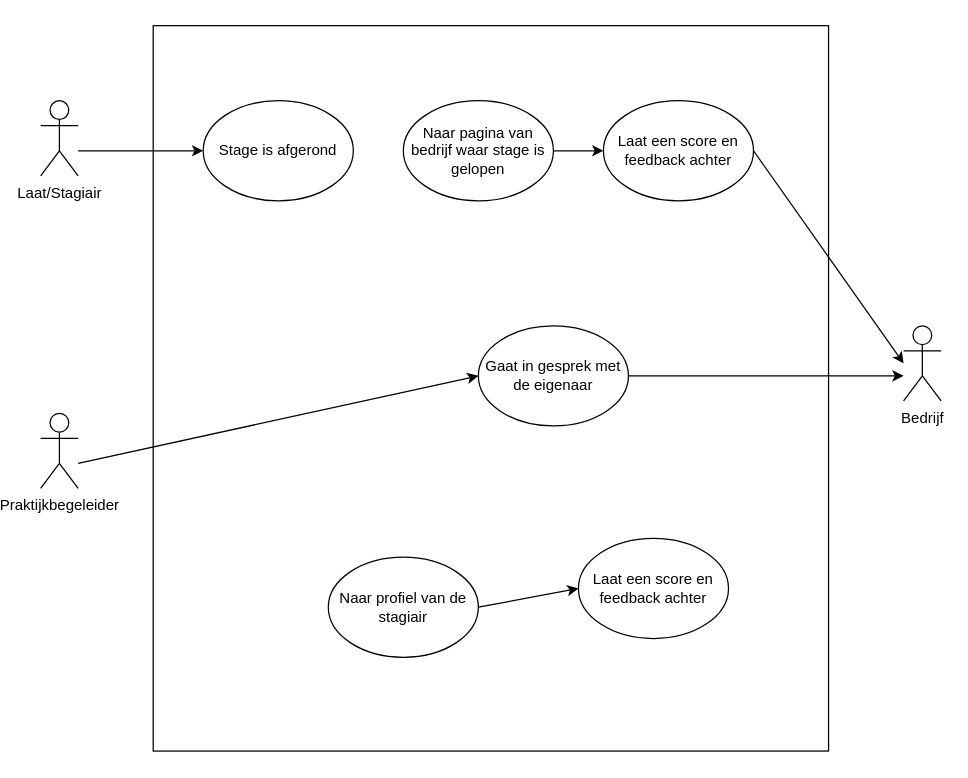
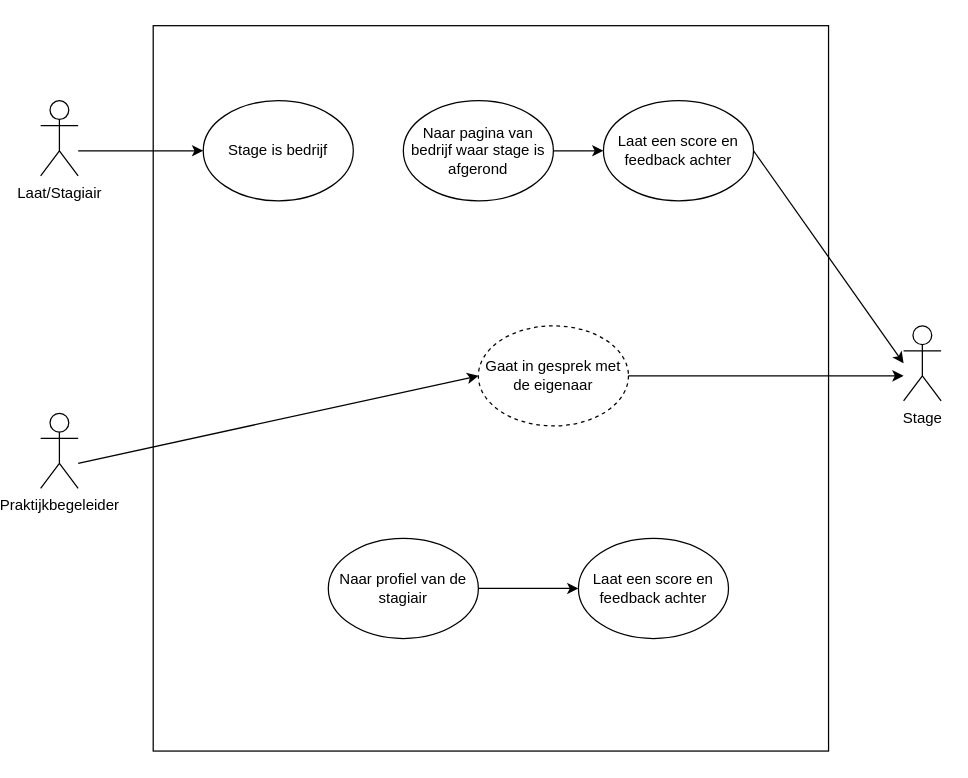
(278, 151) -> (278, 151)
(478, 151) -> (478, 151)
(553, 376) -> (553, 376)
(923, 418) -> (923, 418)
(403, 607) -> (403, 588)
